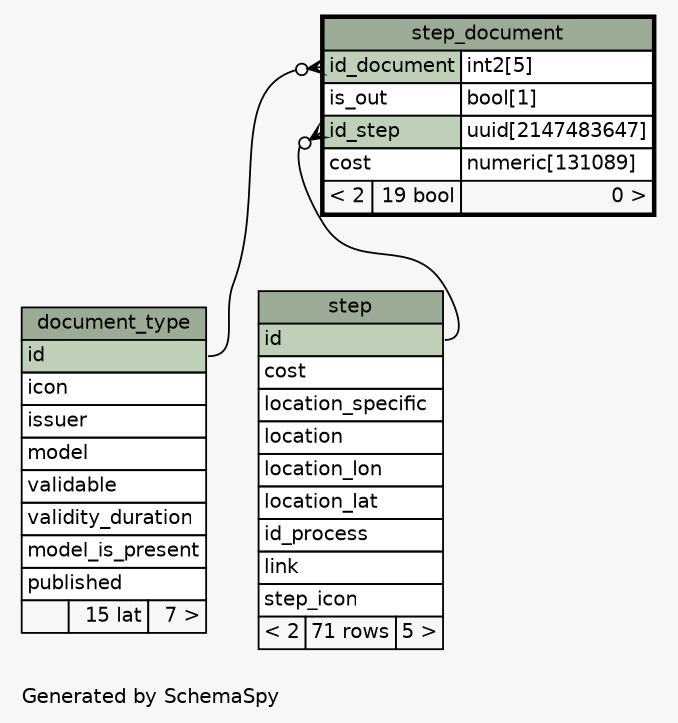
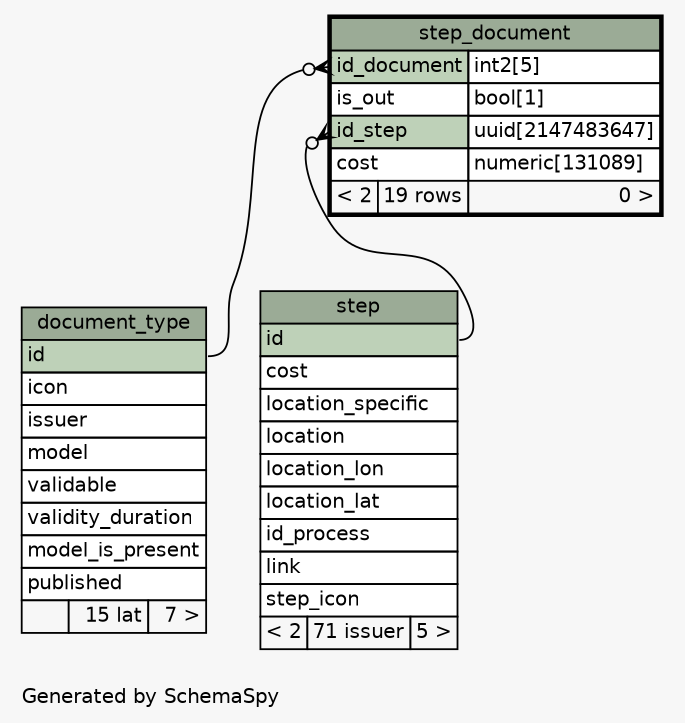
(419, 196) -> (423, 196)
(351, 632) -> (359, 632)
